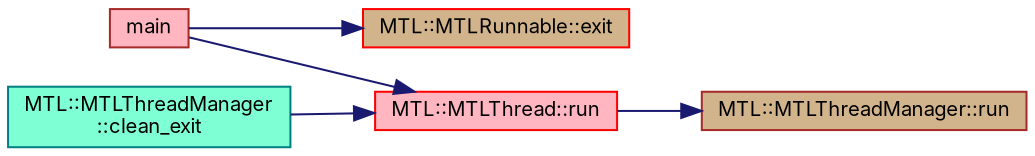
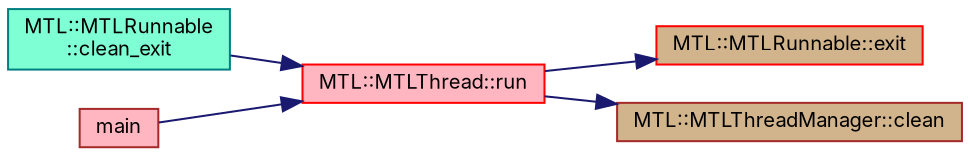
(265, 28) -> (590, 66)
(864, 111) -> (790, 122)
(149, 117) -> (119, 39)
